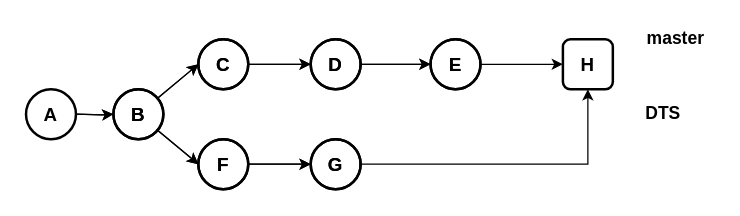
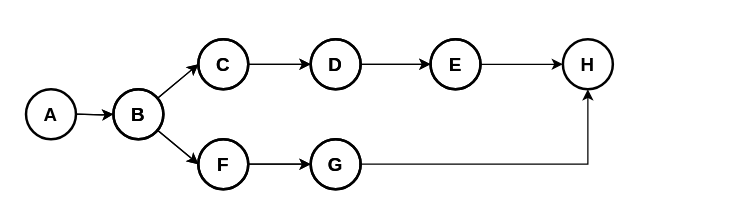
(676, 38) -> none
(588, 64) -> (588, 64)
(663, 113) -> none
